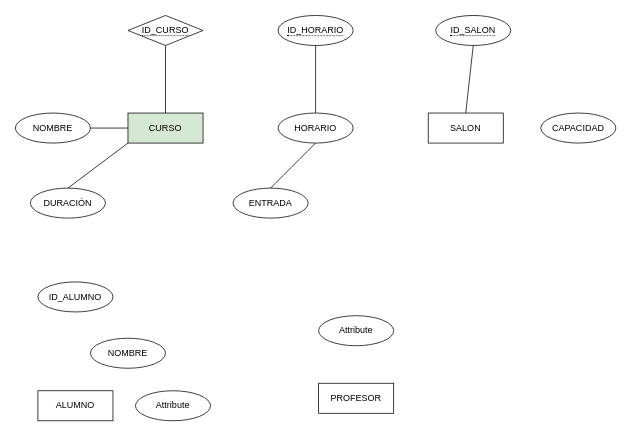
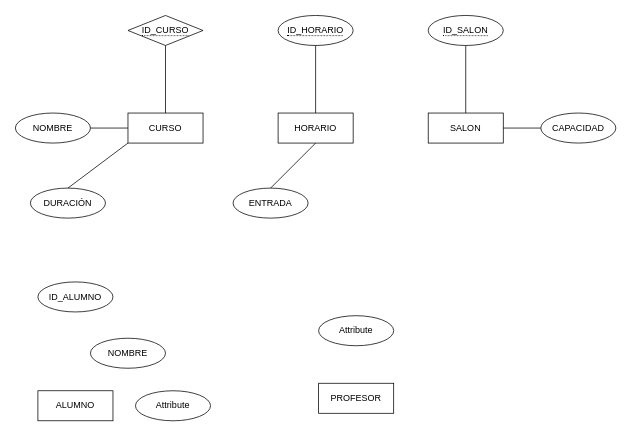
(473, 30) -> (465, 30)
(165, 128) -> (165, 128)
(315, 128) -> (315, 128)
none -> (521, 128)
